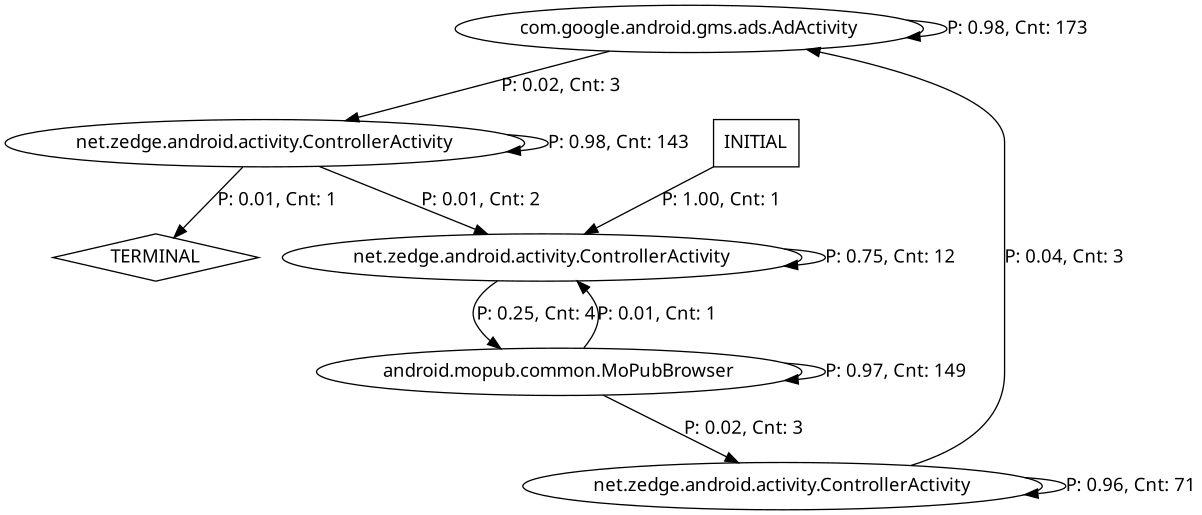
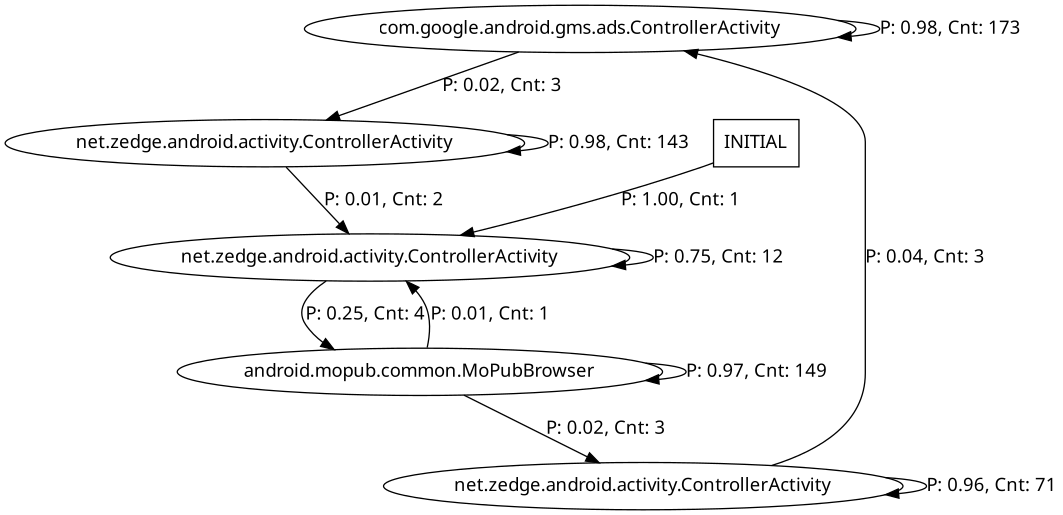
(689, 29) -> (580, 29)
(156, 258) -> none
